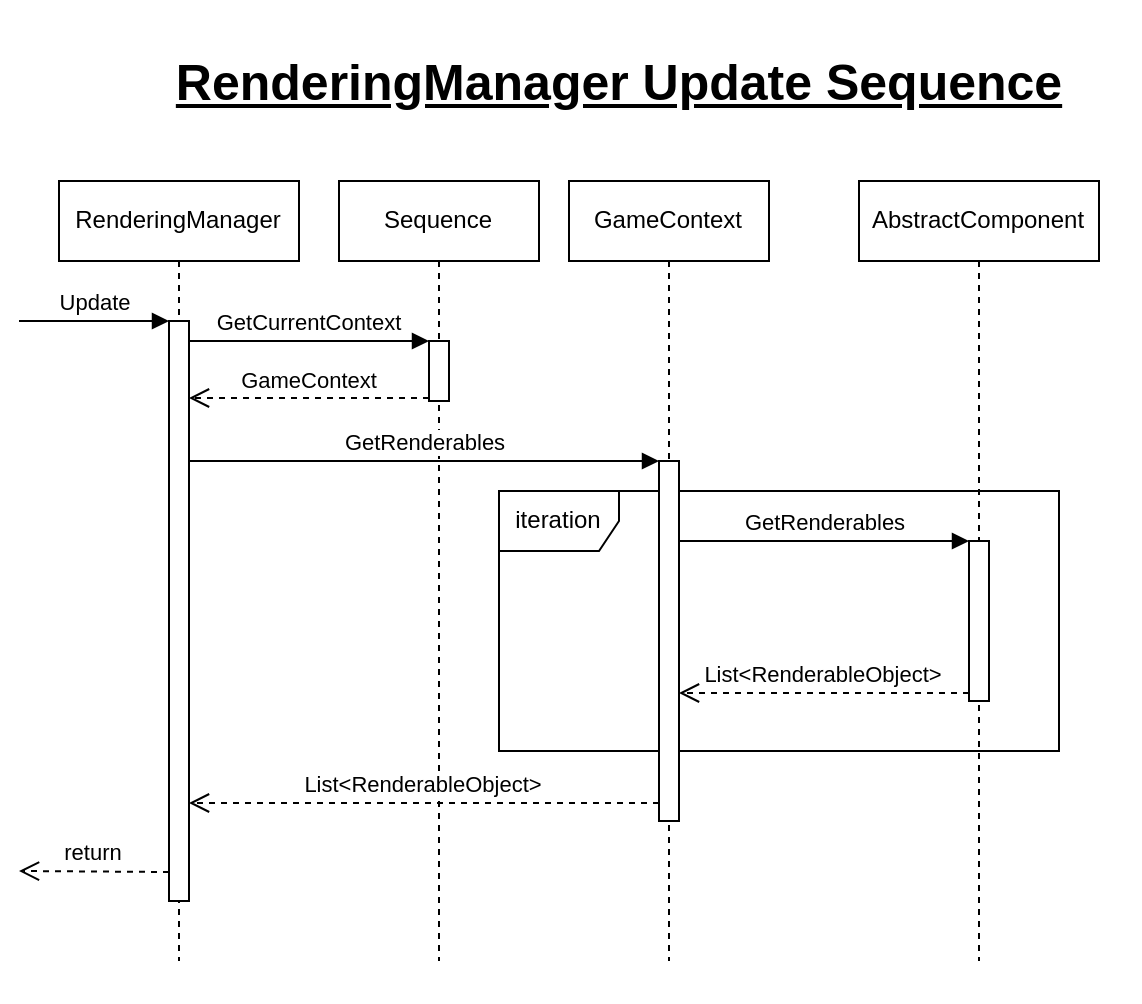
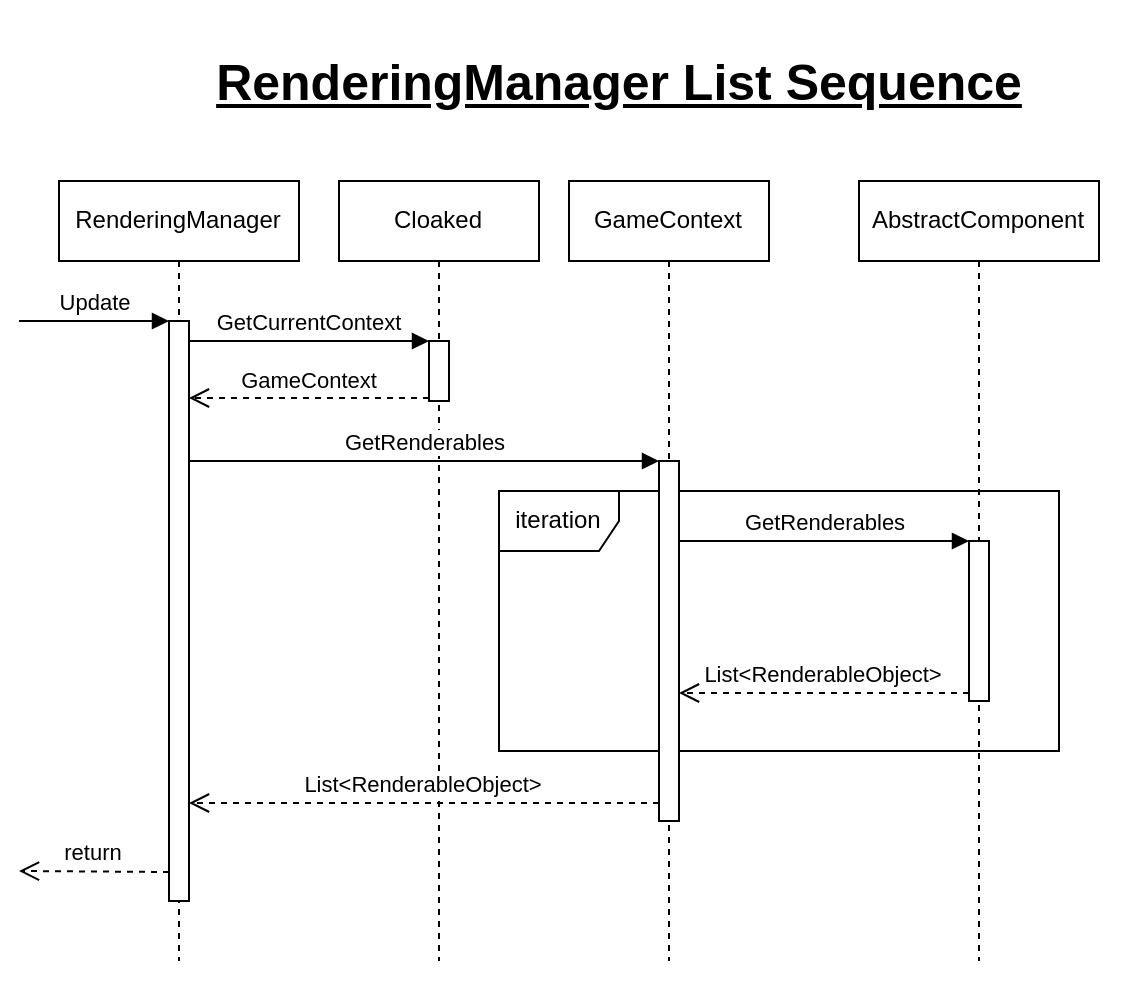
(620, 81) -> (620, 81)
(439, 221) -> (439, 221)
